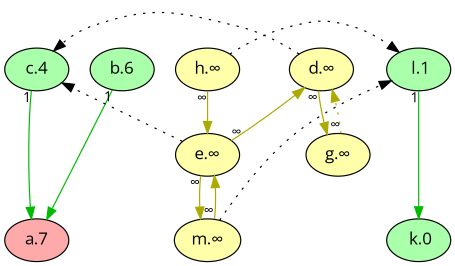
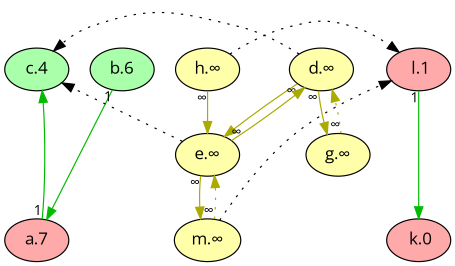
(419, 69) -> (419, 69)
none -> (265, 106)
(29, 149) -> (45, 161)
(215, 203) -> (215, 203)
(419, 240) -> (419, 240)
